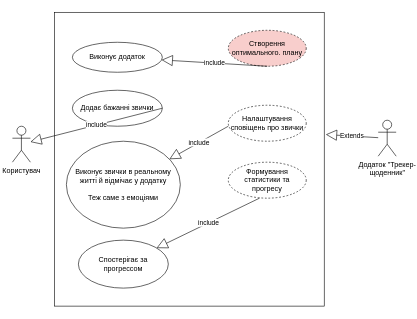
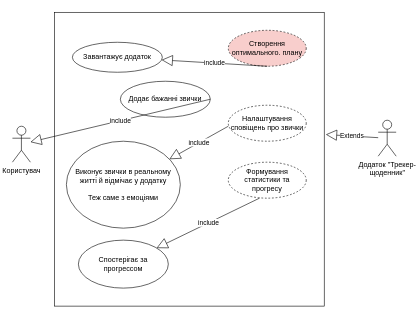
(117, 57) -> (117, 57)
(117, 108) -> (165, 99)
